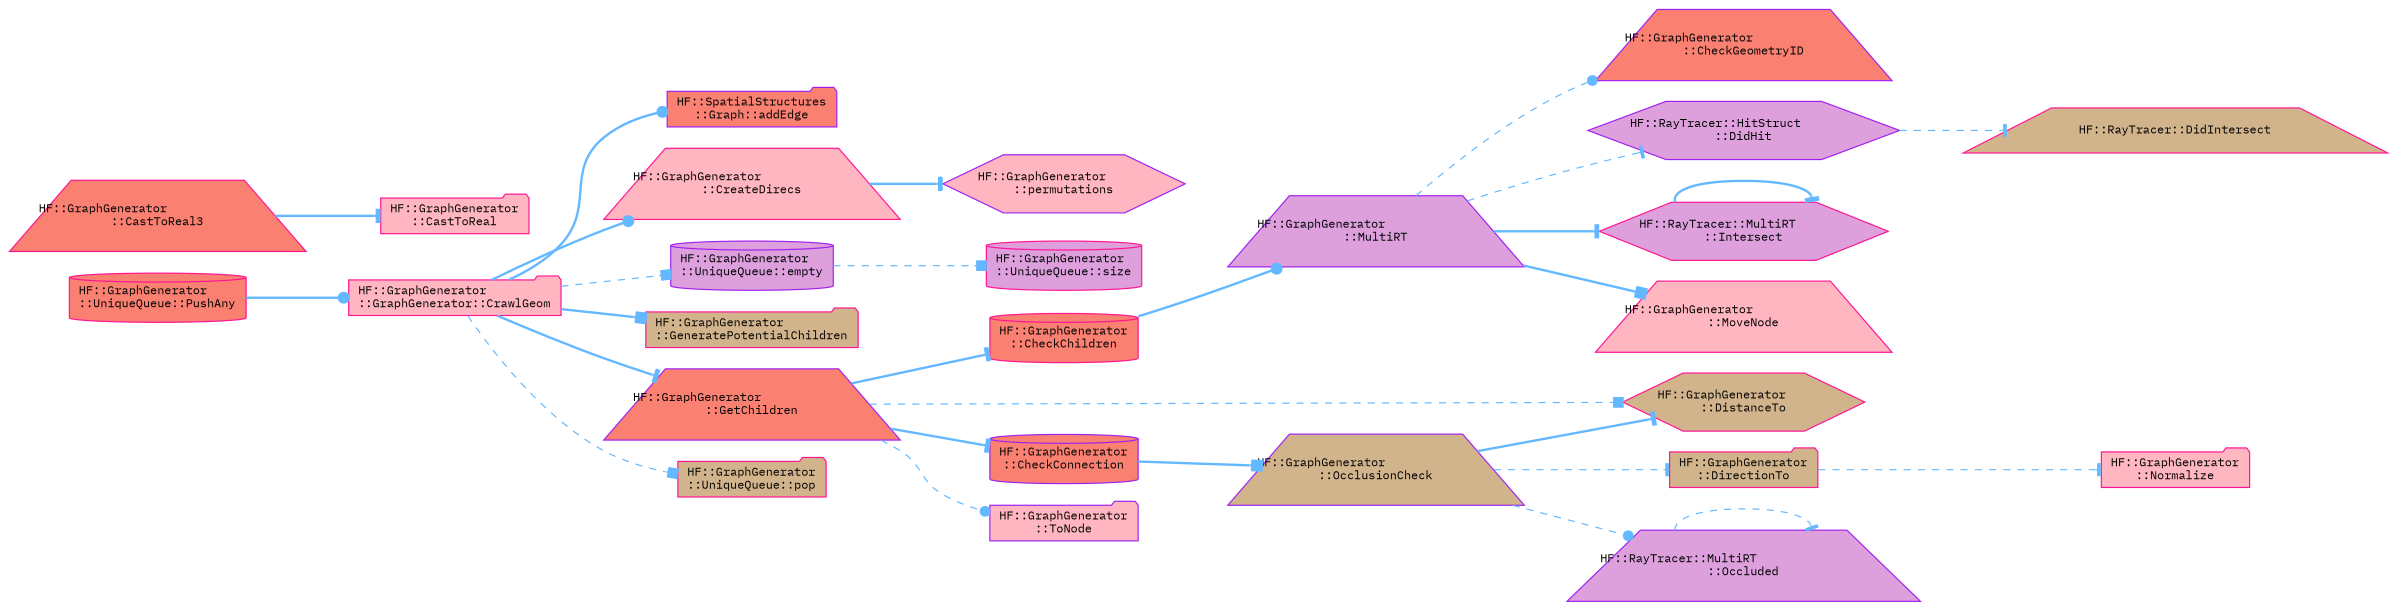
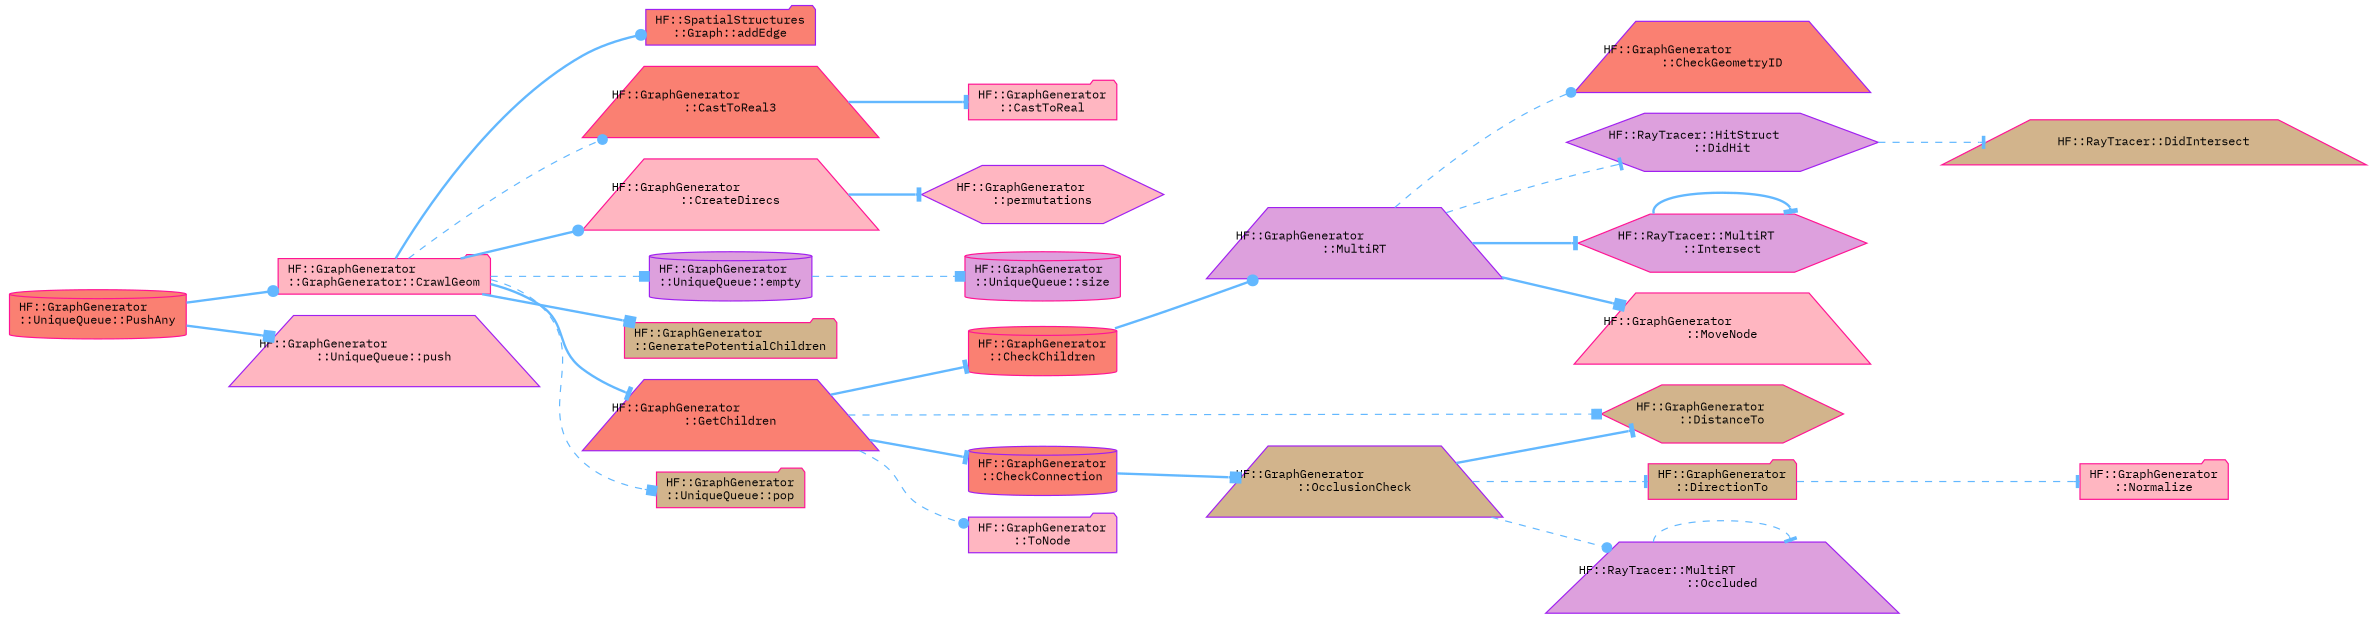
none -> (500, 195)
none -> (384, 351)
